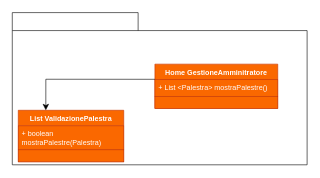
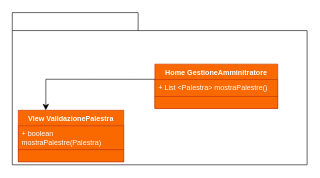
(71, 119) -> (71, 119)
